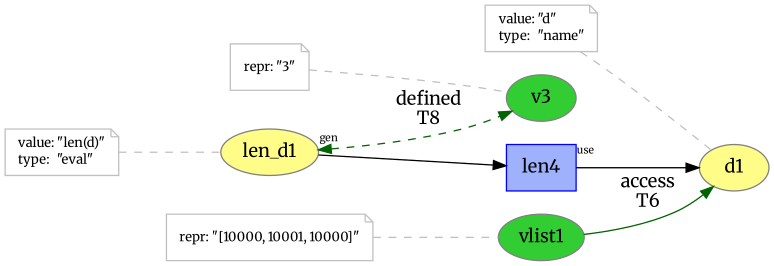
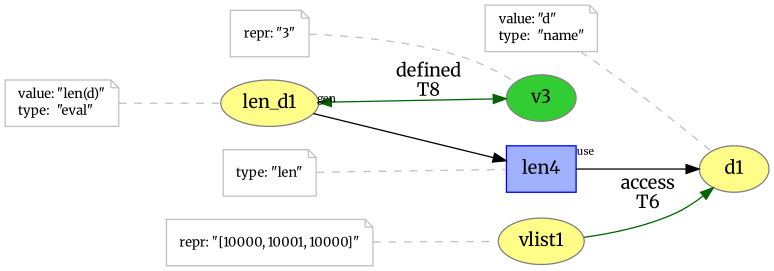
(417, 138) -> (412, 101)
none -> (270, 173)
(541, 237) -> (541, 241)
